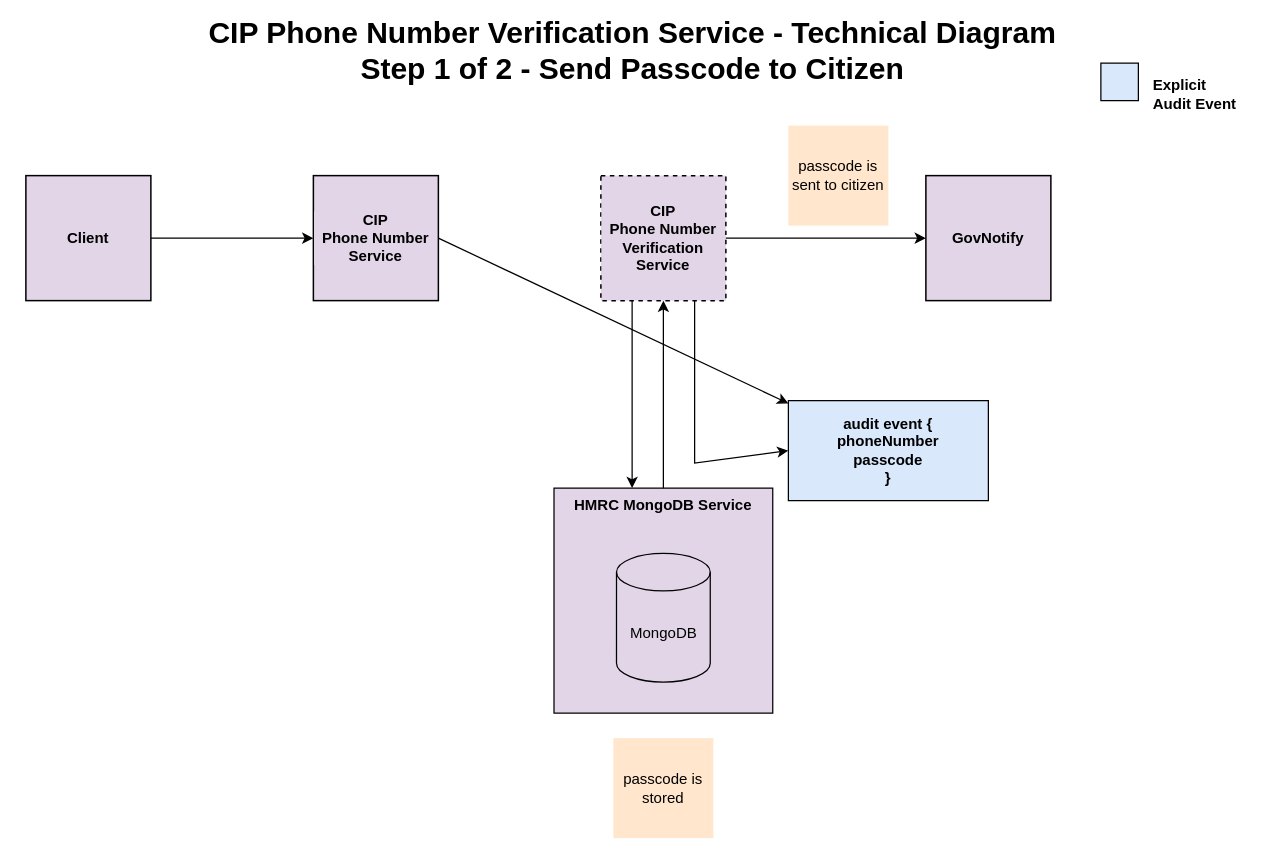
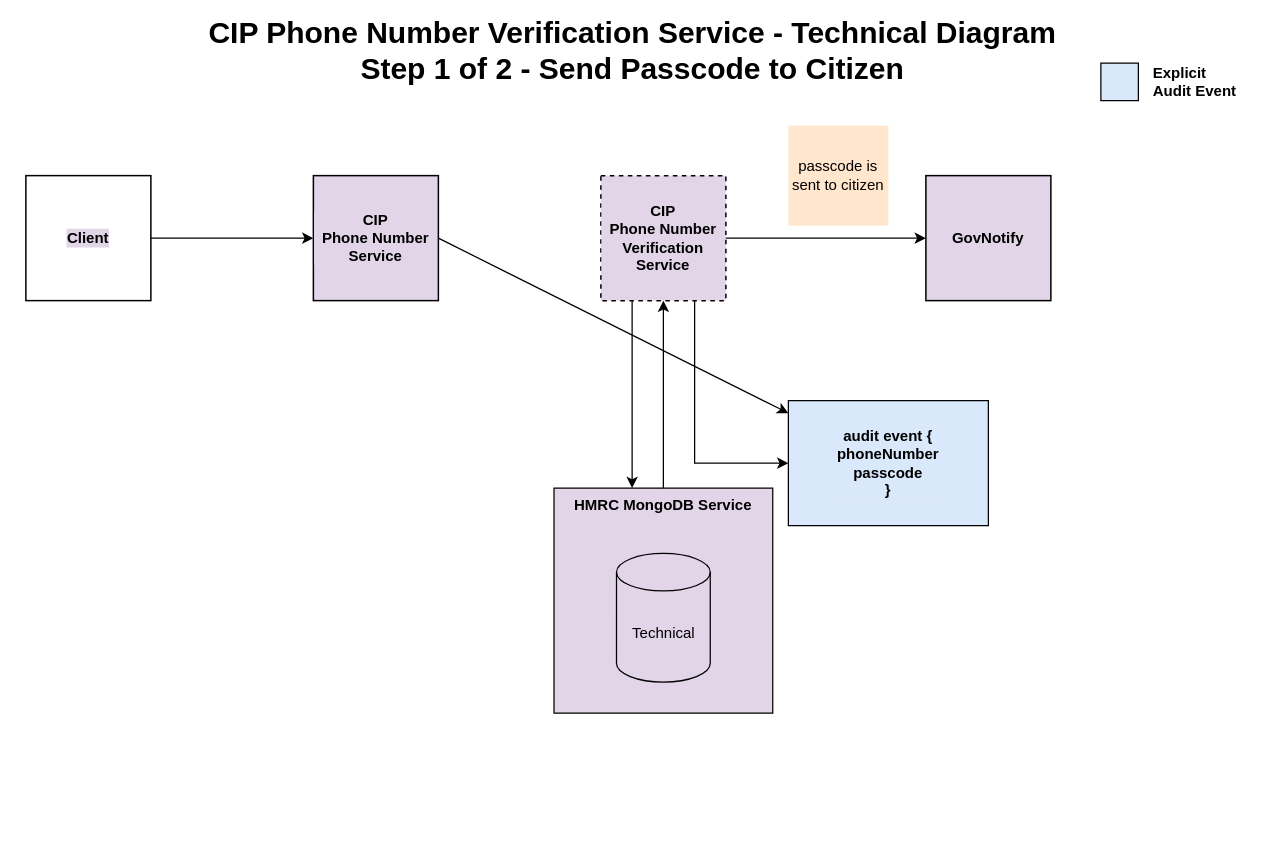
(1201, 94) -> (1201, 82)
(88, 238) -> (88, 238)
(888, 451) -> (888, 463)
(664, 633) -> (664, 633)
(663, 788) -> none
